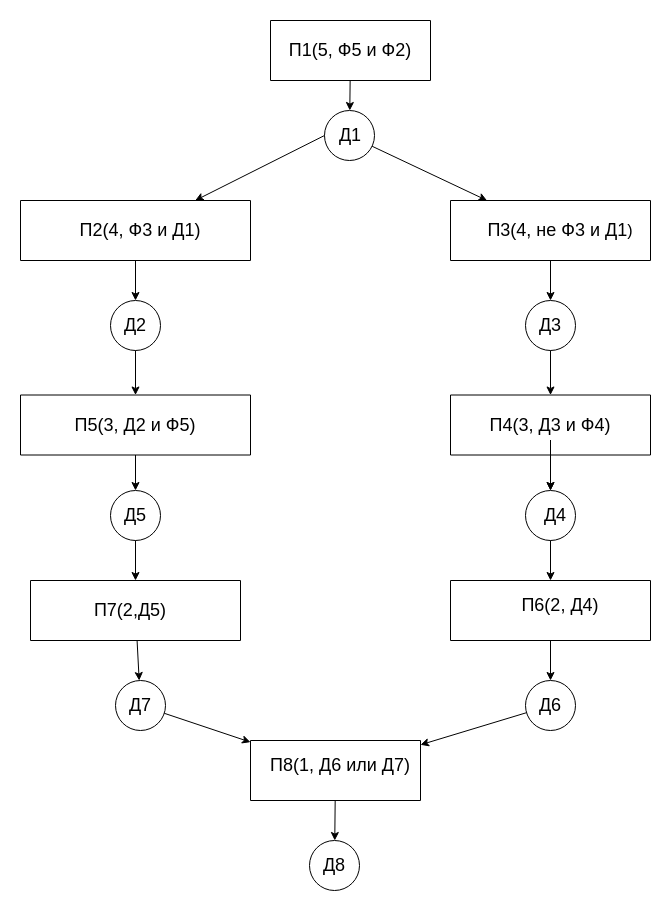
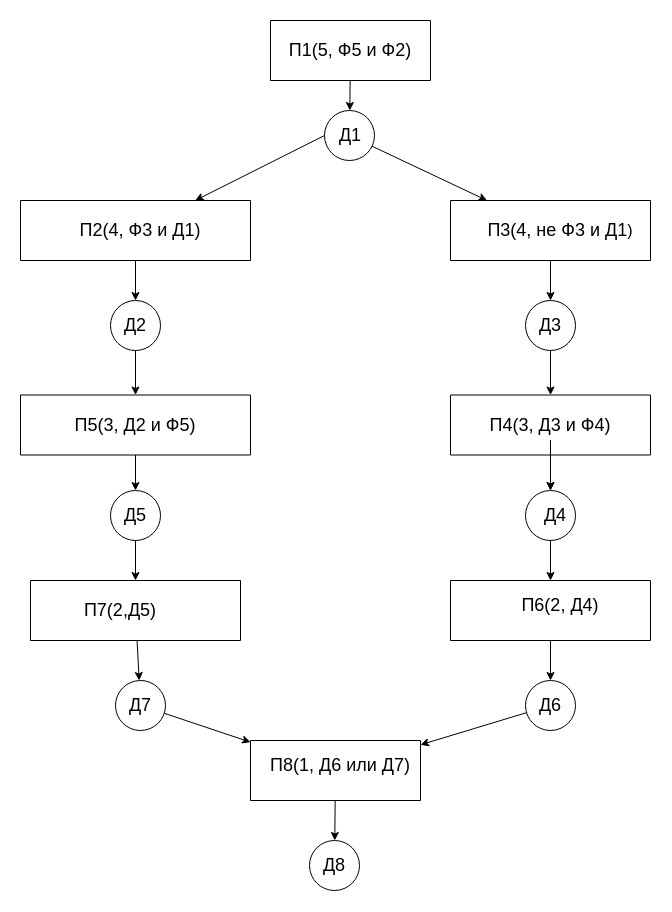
(131, 611) -> (121, 611)
